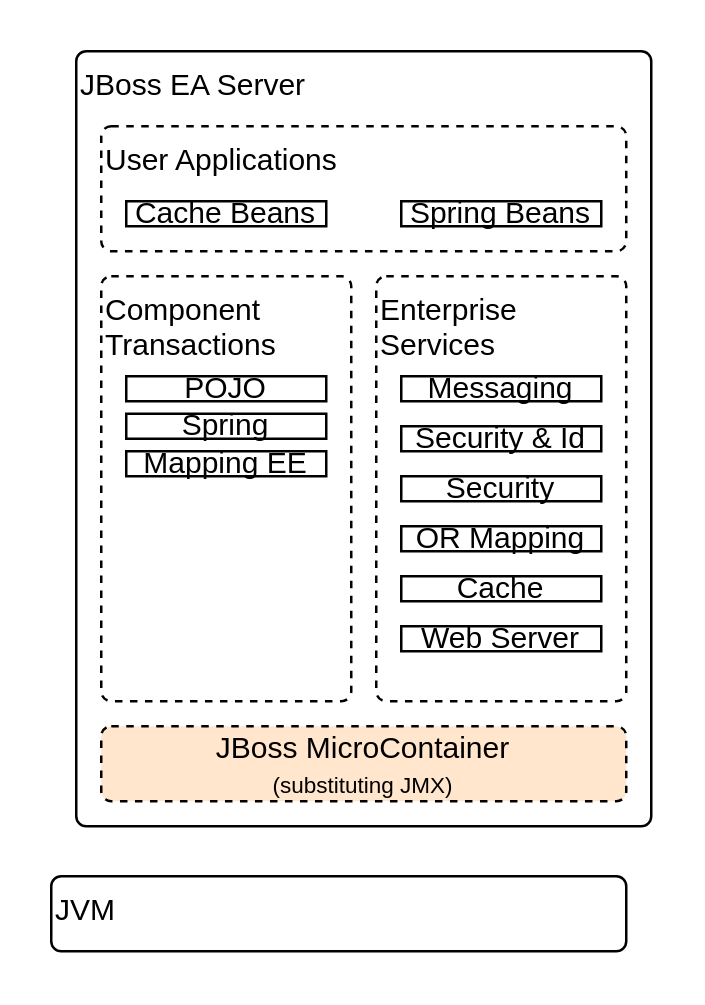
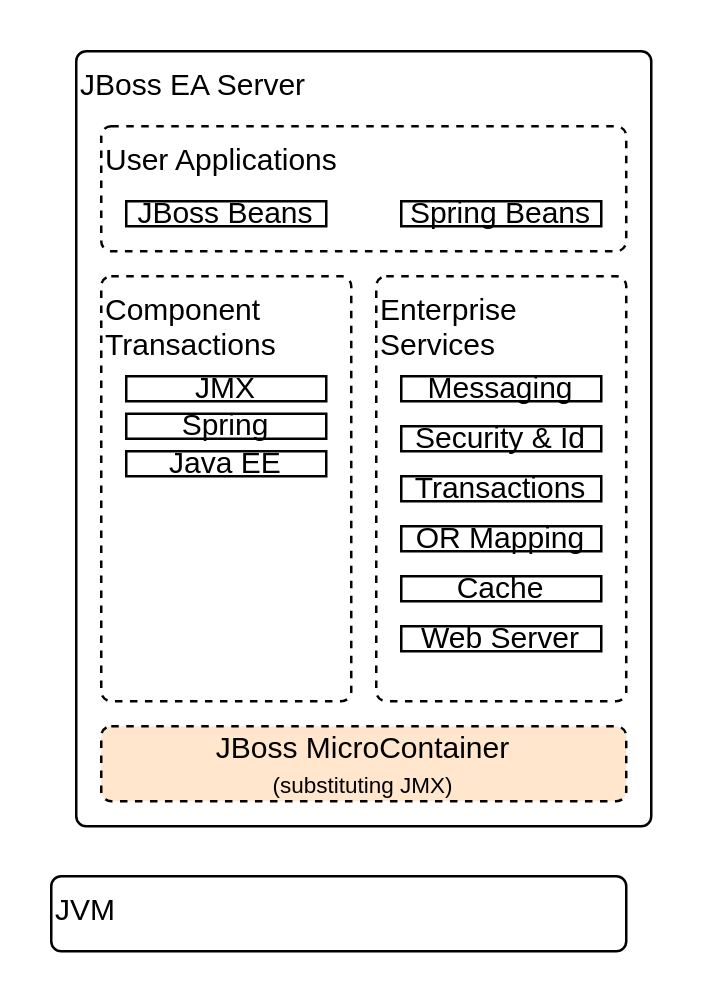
(226, 214) -> (226, 214)
(226, 389) -> (226, 389)
(226, 464) -> (226, 464)
(501, 489) -> (501, 489)
